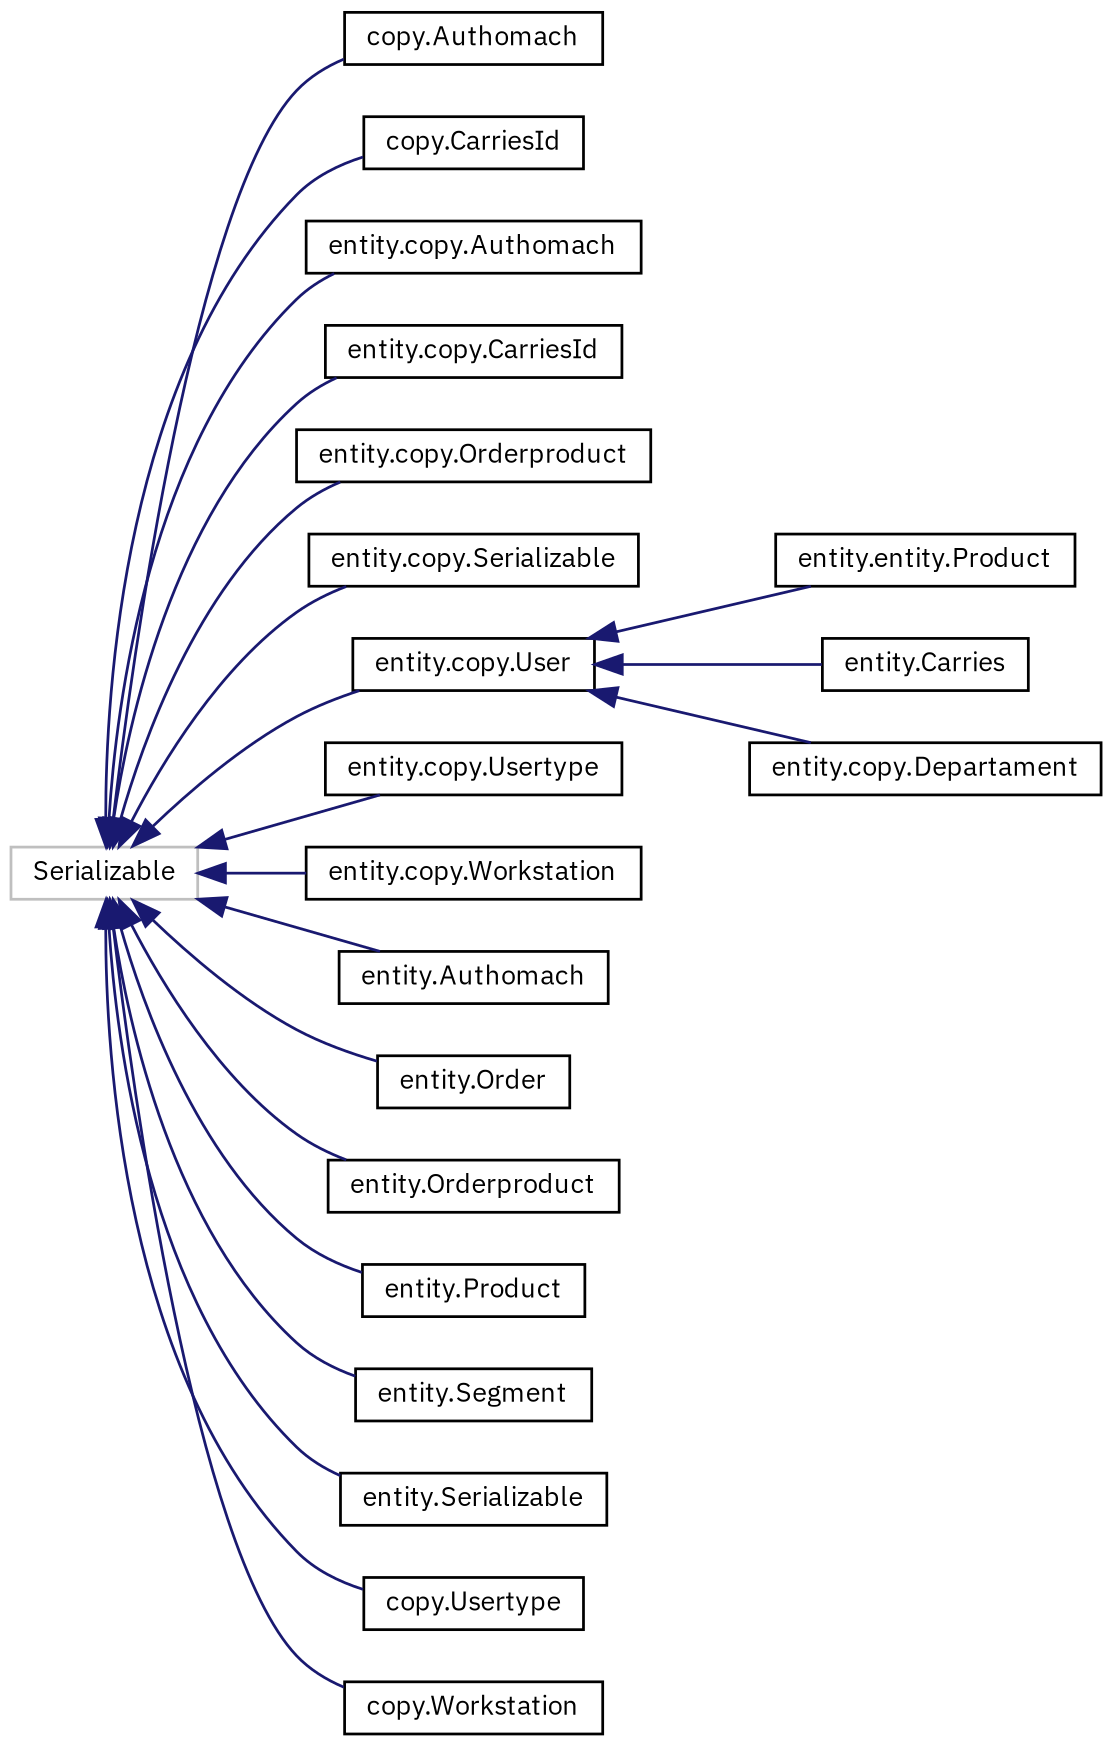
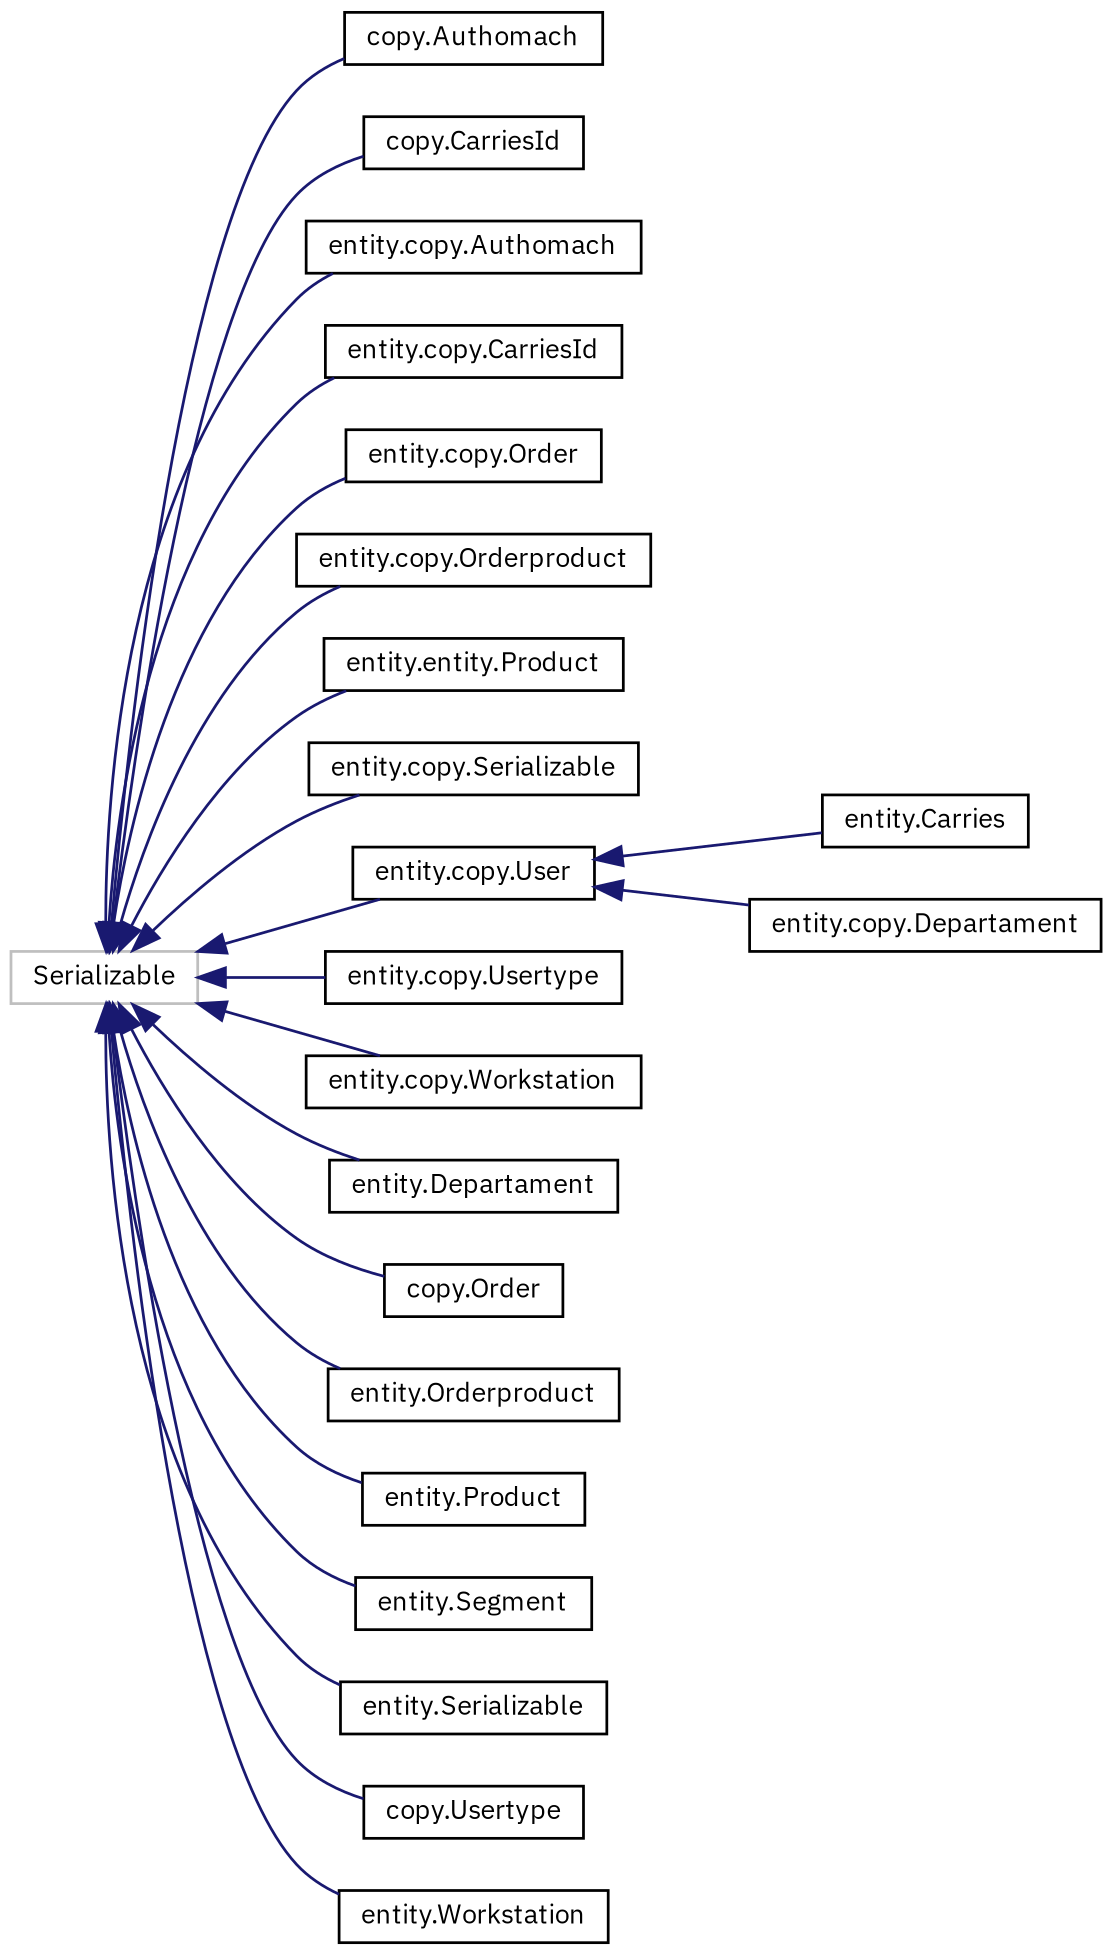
none -> (474, 456)
(713, 609) -> (220, 790)
(474, 978) -> (474, 1186)
(474, 1082) -> (474, 1291)
(474, 1708) -> (474, 1917)
